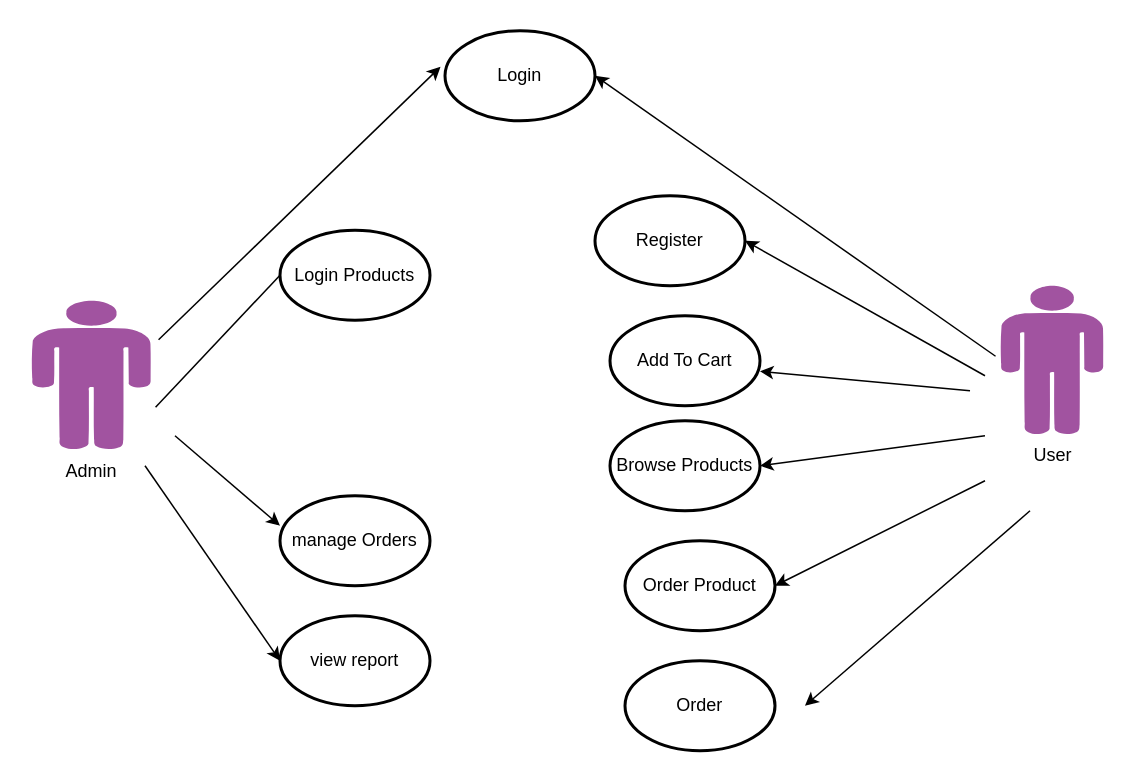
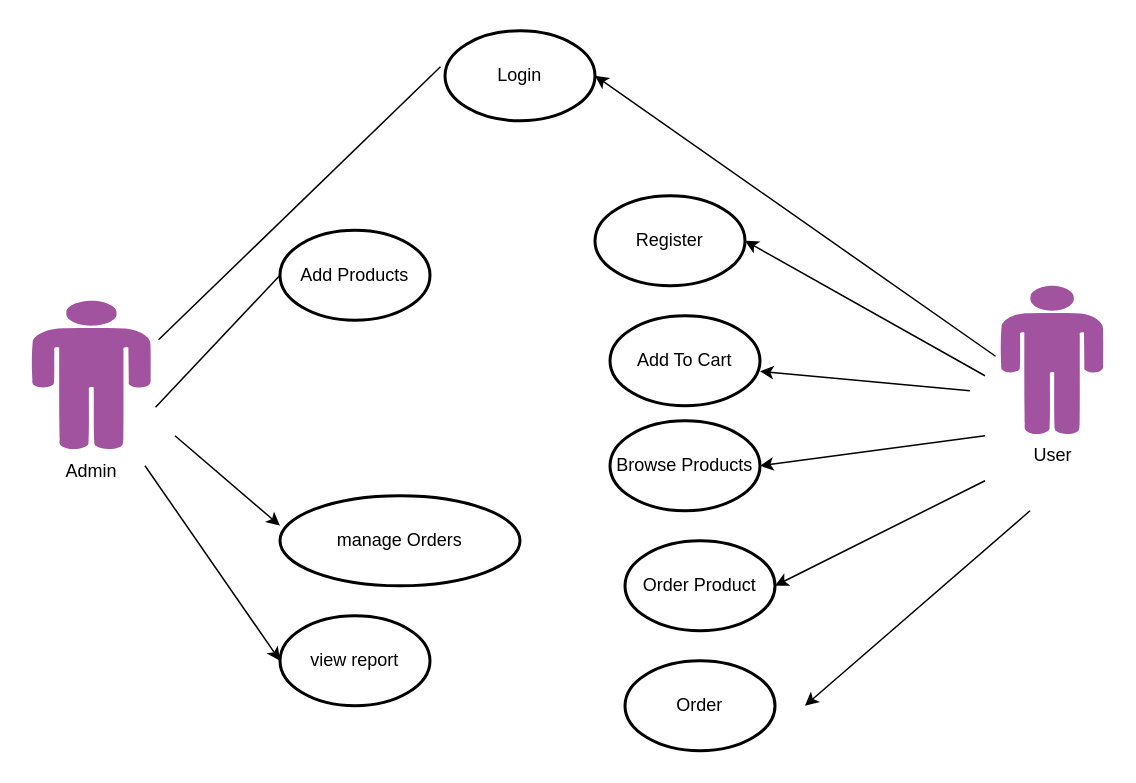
(433, 74) -> (436, 71)
(355, 275) -> (355, 275)
(355, 541) -> (400, 541)
